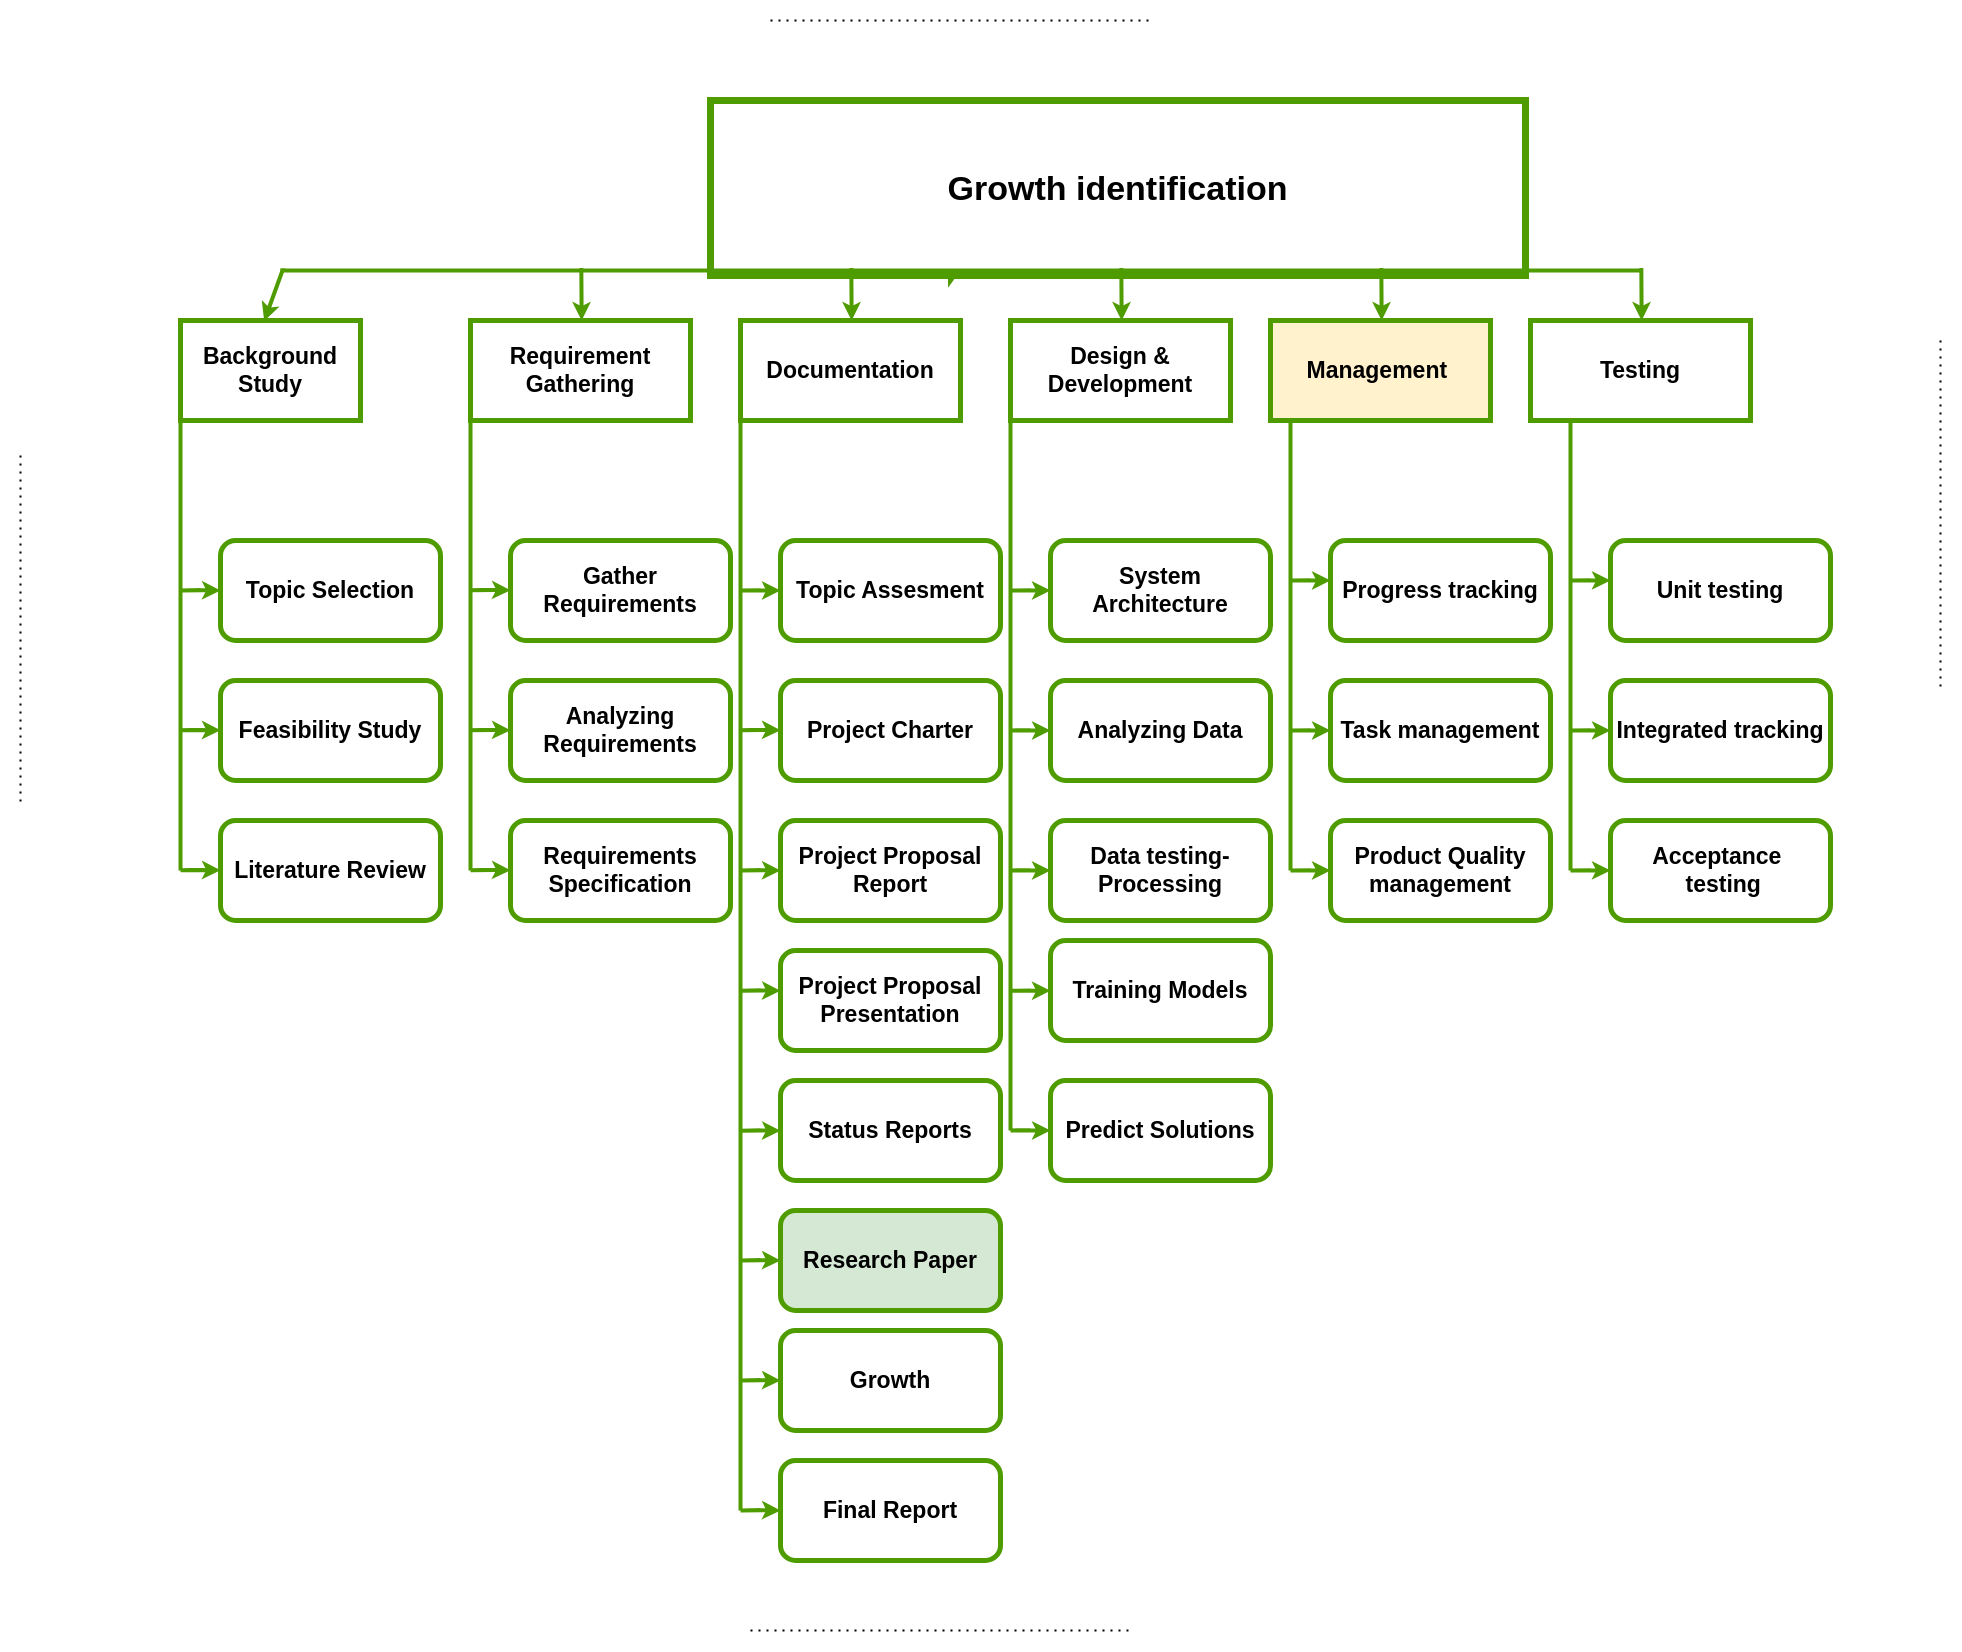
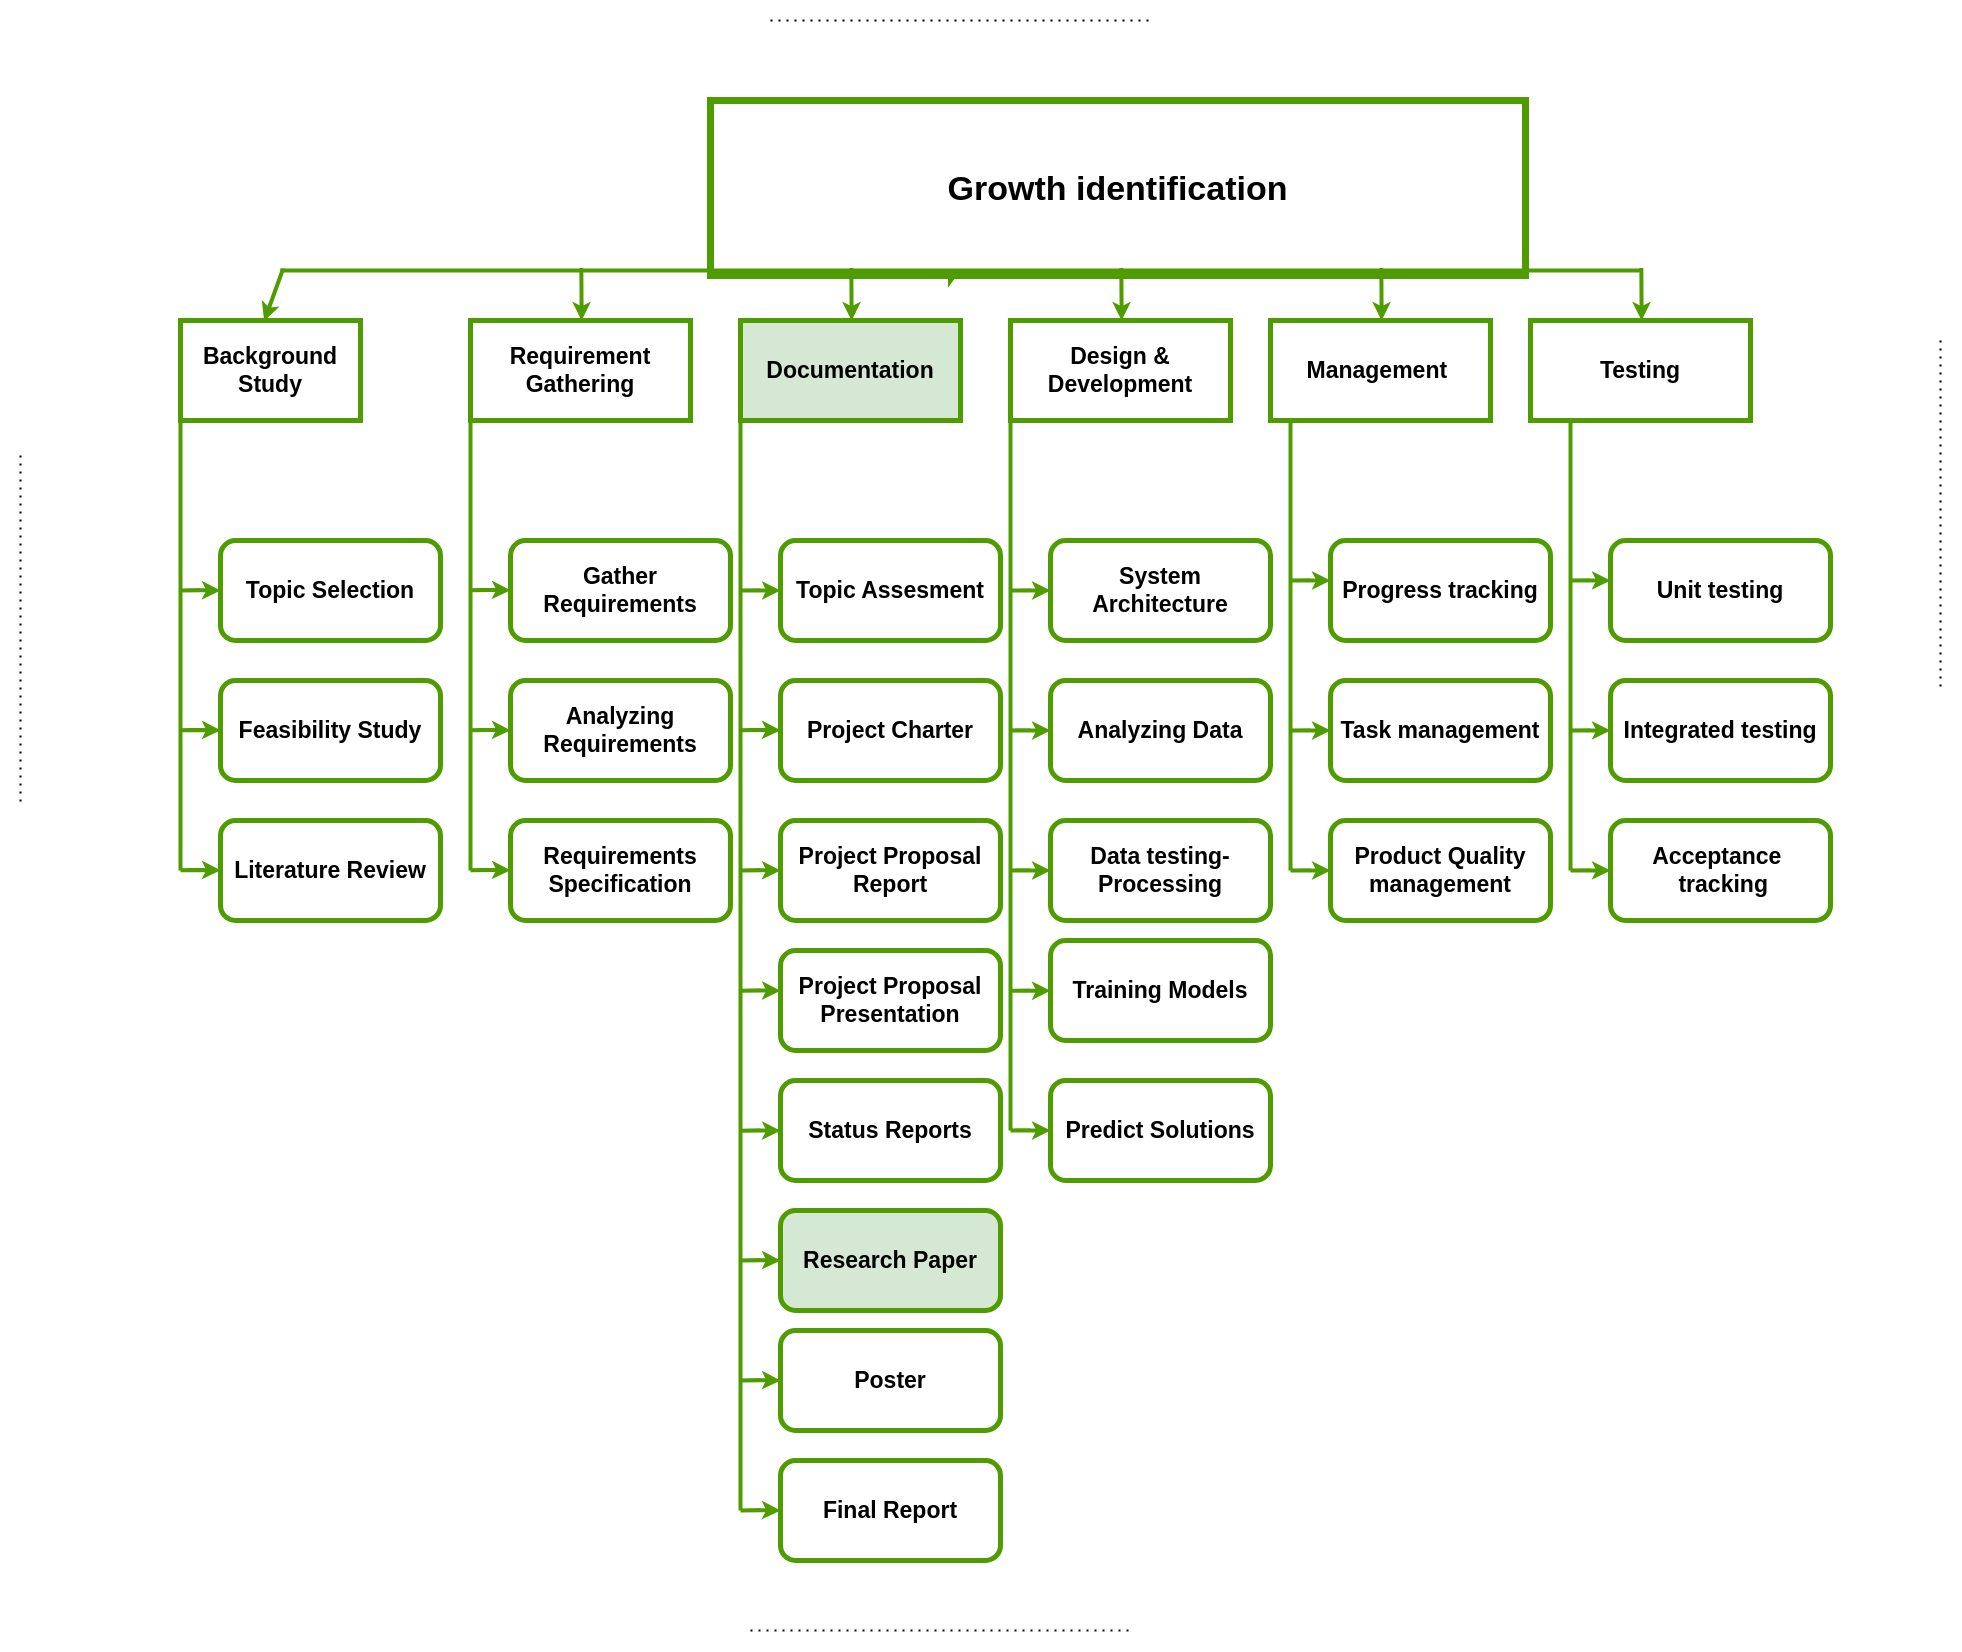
(851, 371) -> (851, 371)
(1381, 371) -> (1381, 371)
(1721, 731) -> (1721, 731)
(1721, 871) -> (1721, 871)
(891, 1381) -> (891, 1381)
